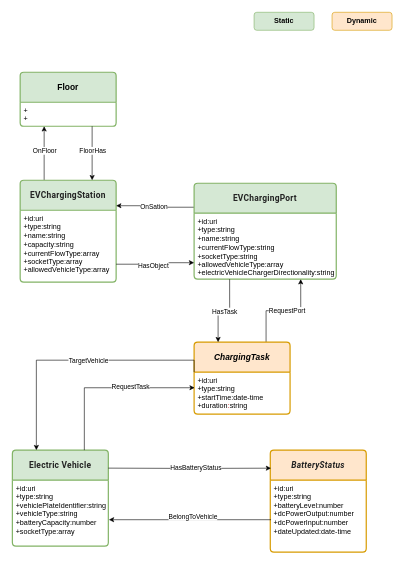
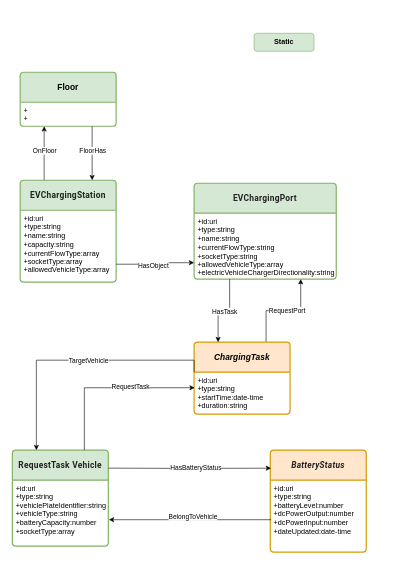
(284, 21) -> (284, 42)
(362, 21) -> none
(154, 206) -> none
(60, 465) -> (60, 465)
